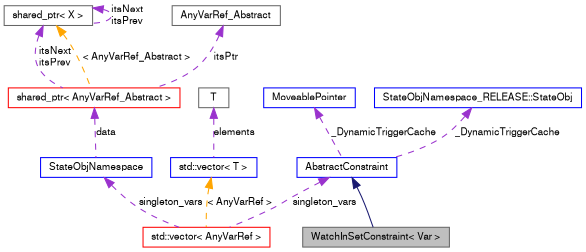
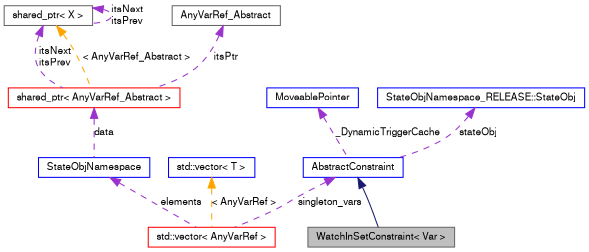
(214, 98) -> none
(508, 133) -> (479, 133)
(171, 202) -> (182, 202)
